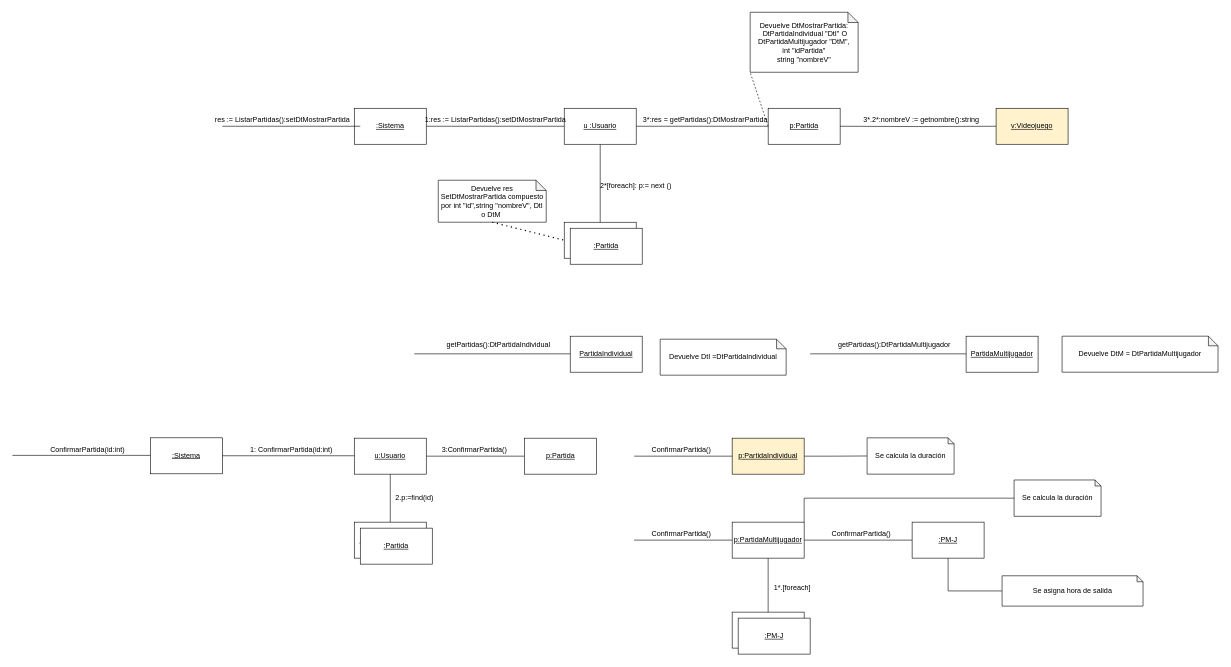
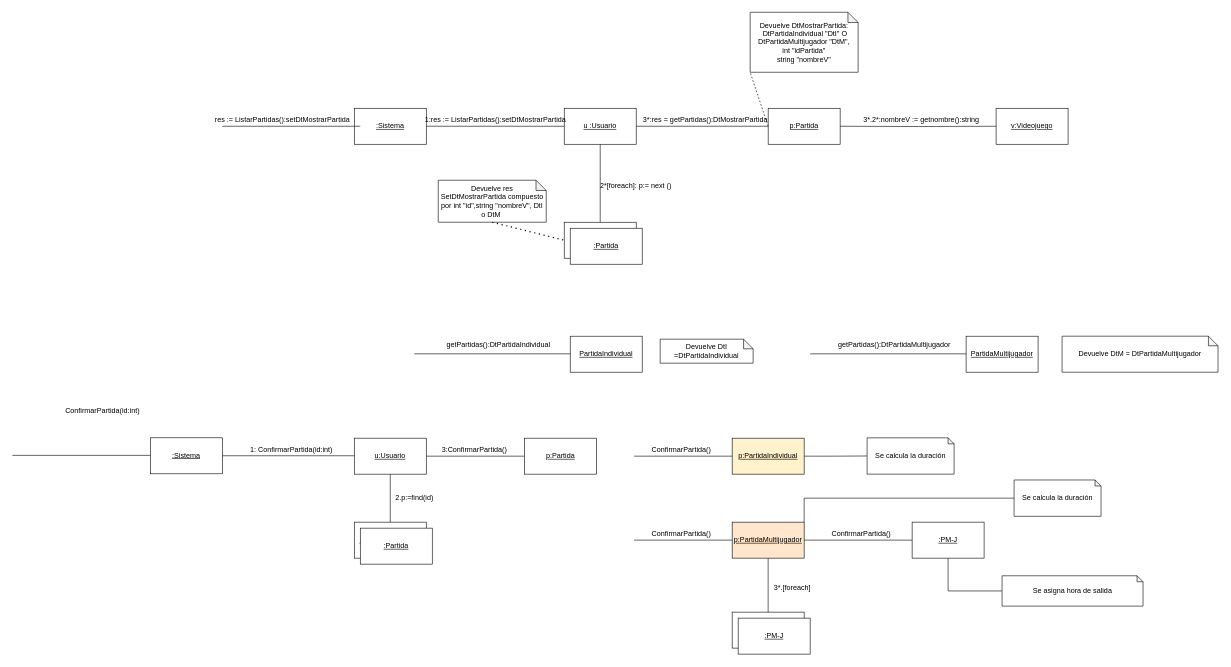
(1032, 126) -> (1032, 126)
(723, 357) -> (707, 351)
(87, 450) -> (102, 411)
(768, 540) -> (768, 540)
(793, 588) -> (793, 588)
